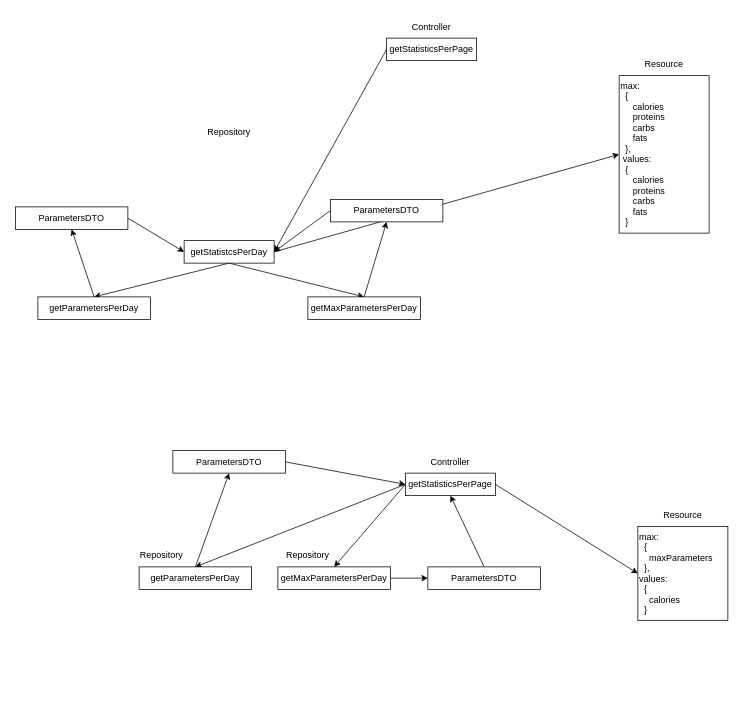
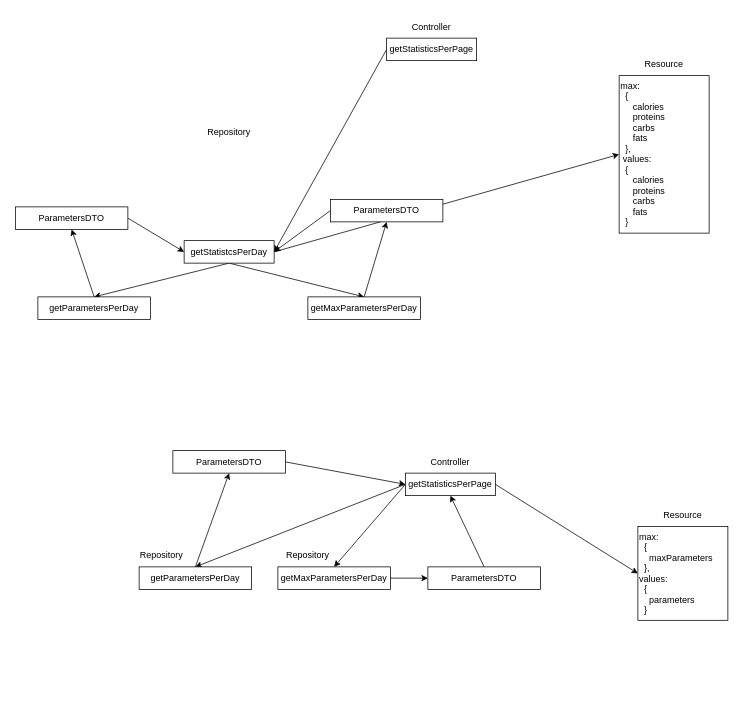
(648, 536) -> (648, 536)
